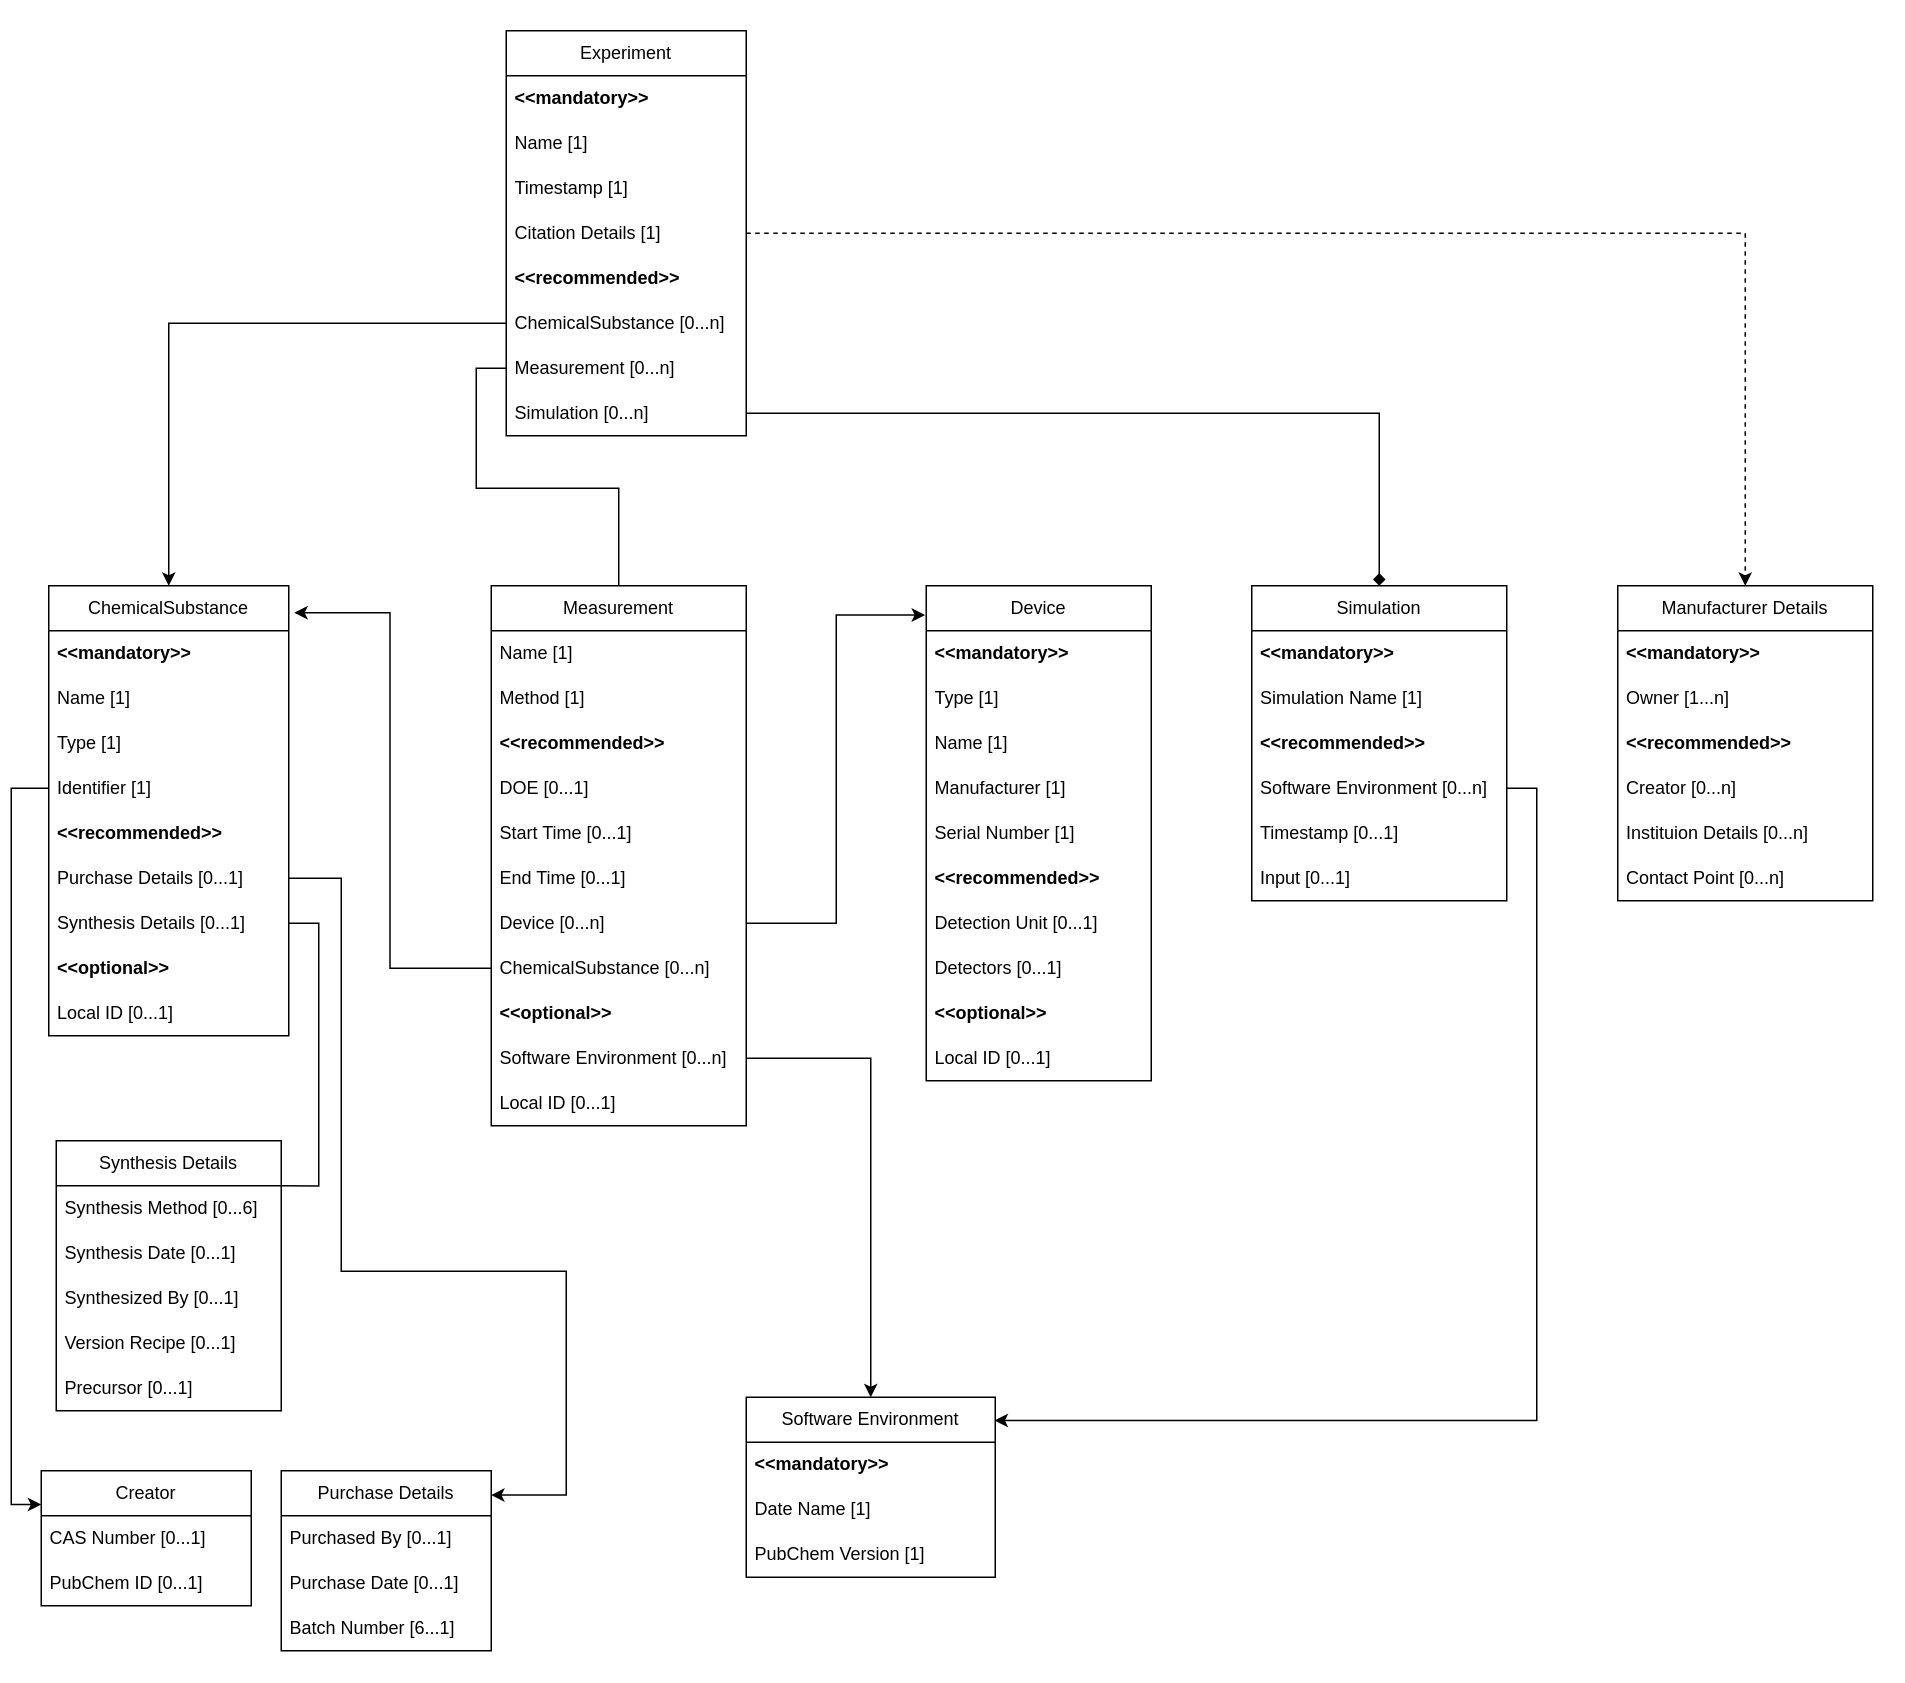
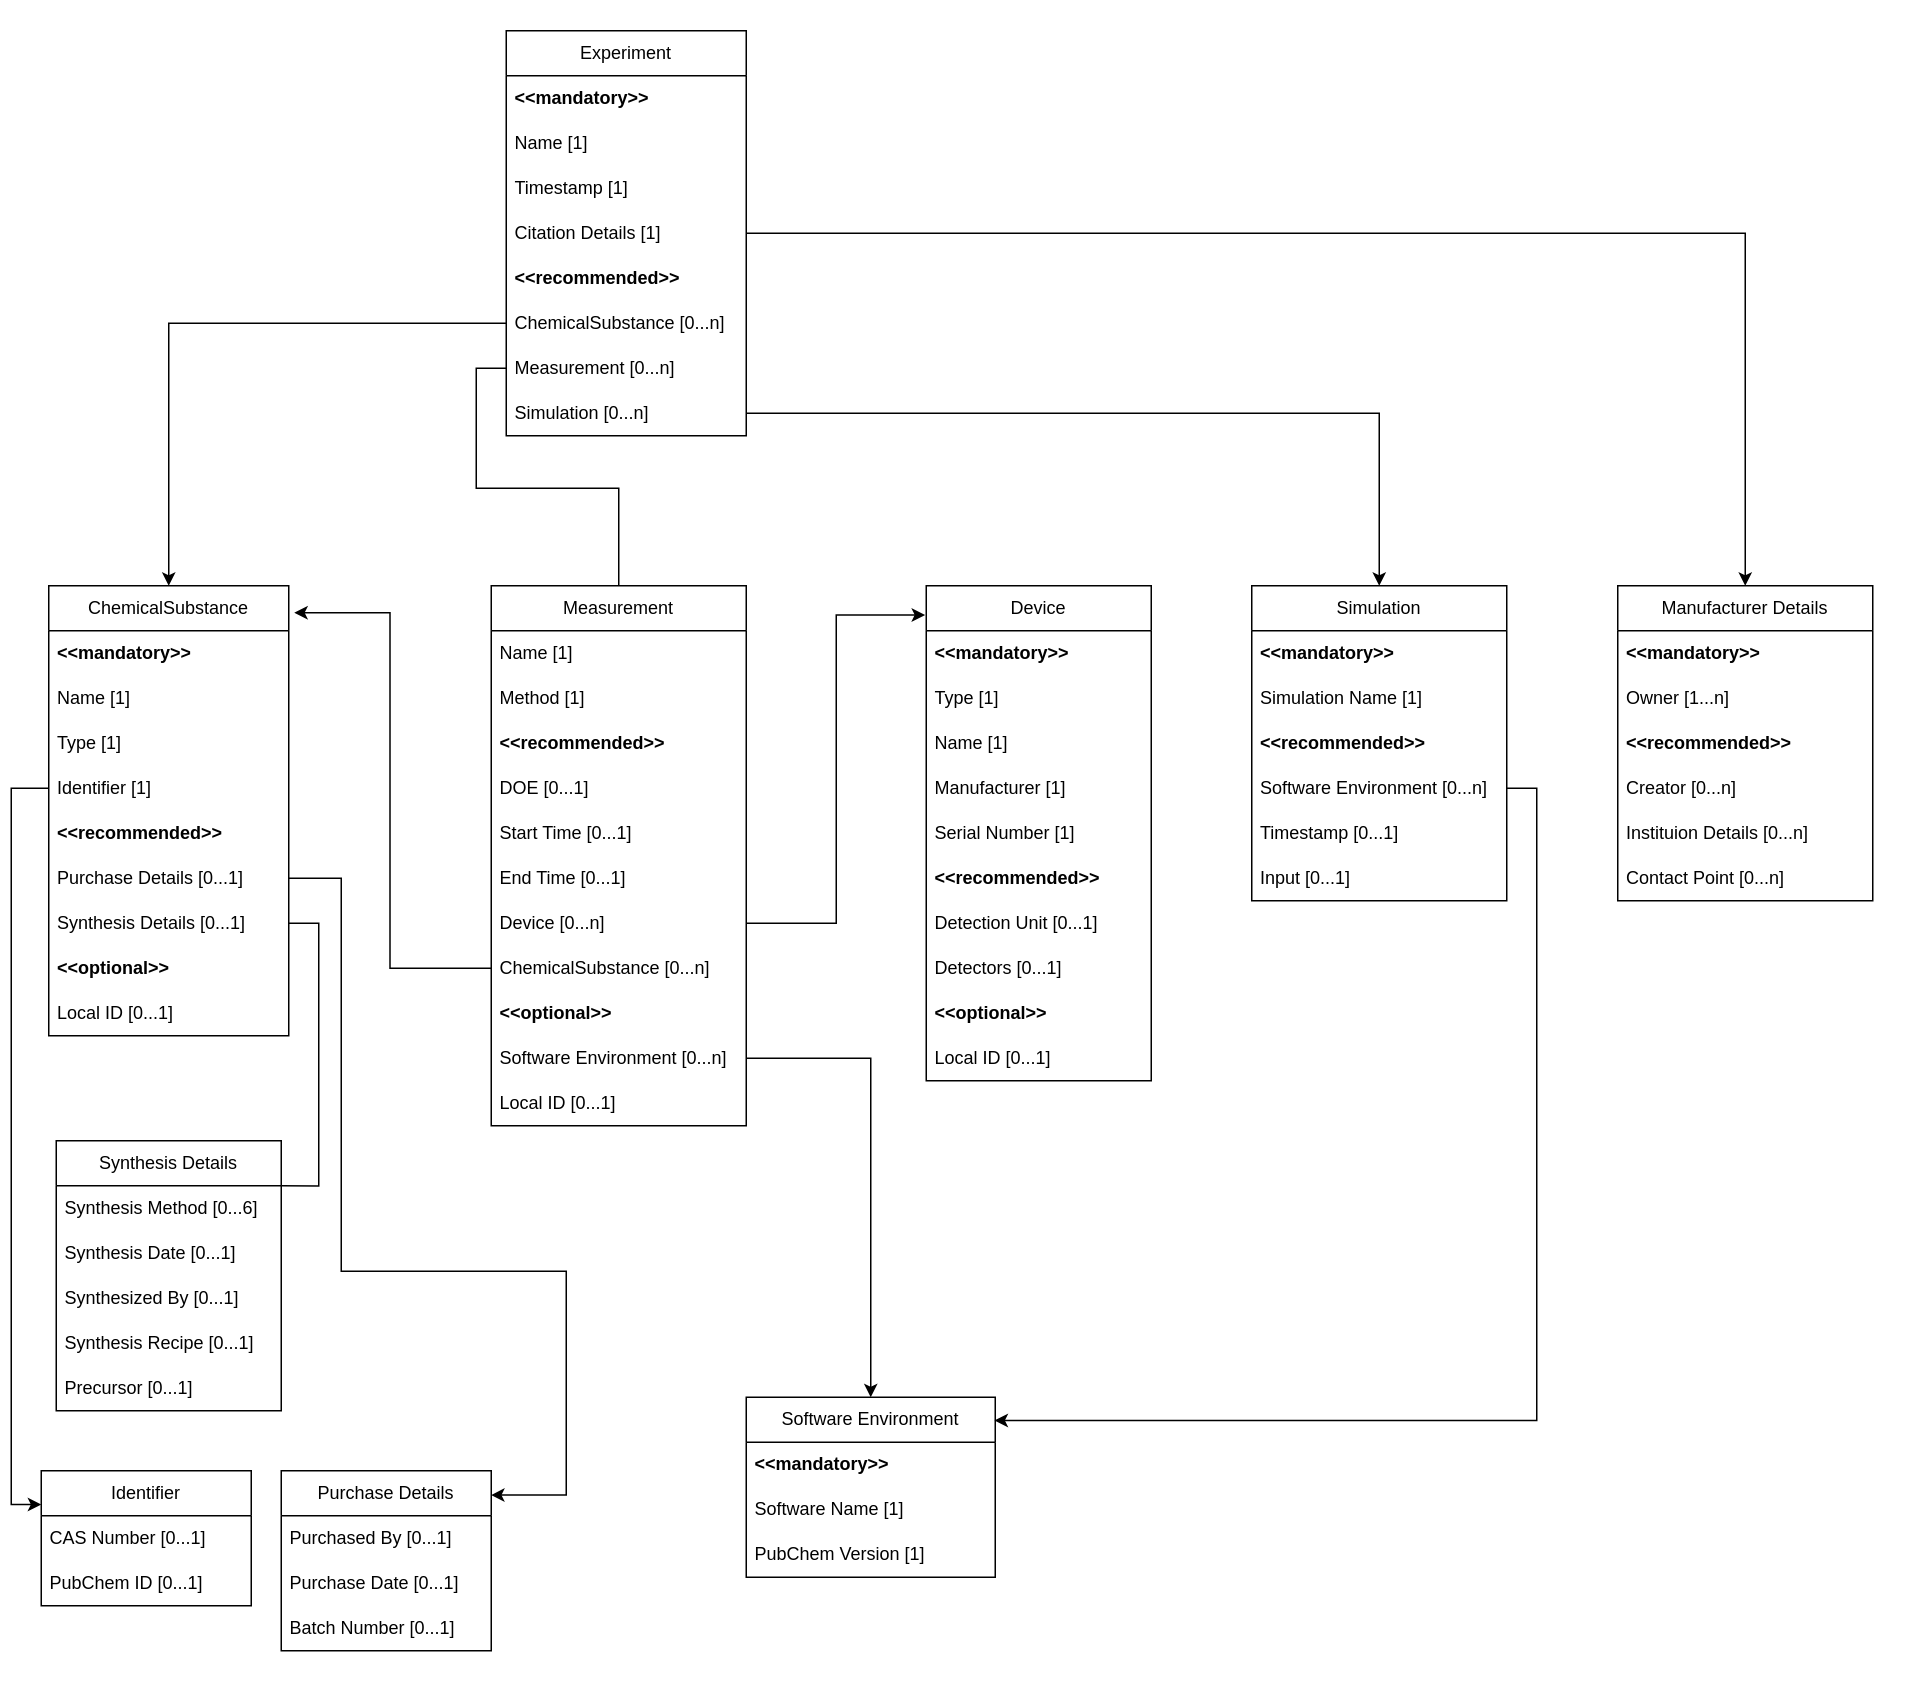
(1418, 233) -> (1418, 233)
(1379, 573) -> (1379, 574)
(160, 1343) -> (170, 1343)
(146, 1493) -> (146, 1493)
(816, 1510) -> (836, 1510)
(379, 1628) -> (379, 1628)
